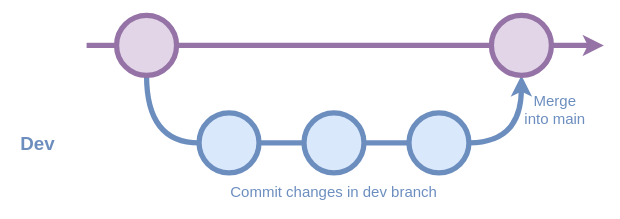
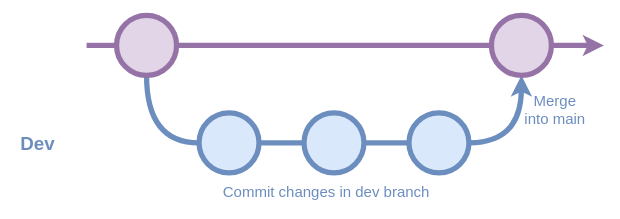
(334, 192) -> (327, 192)
